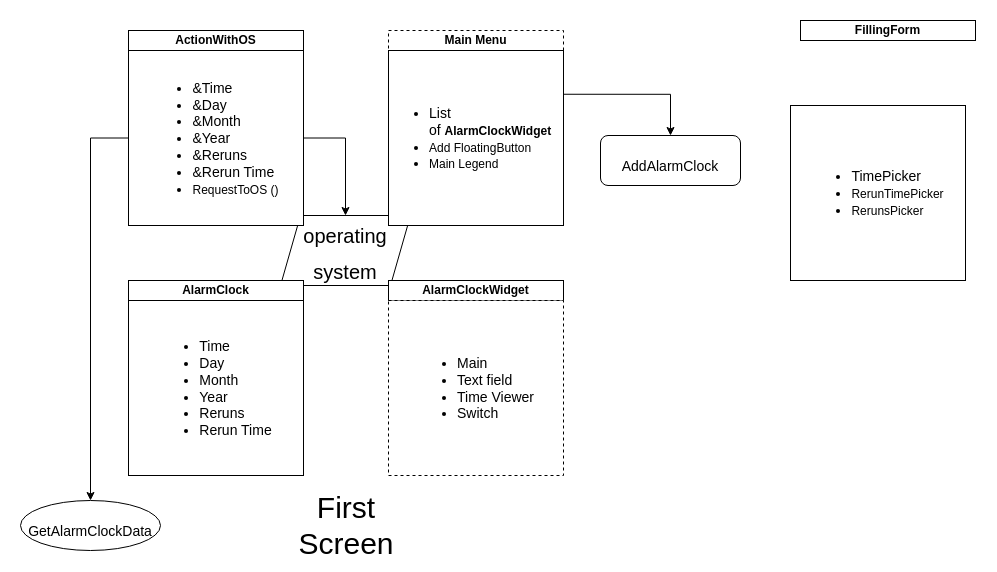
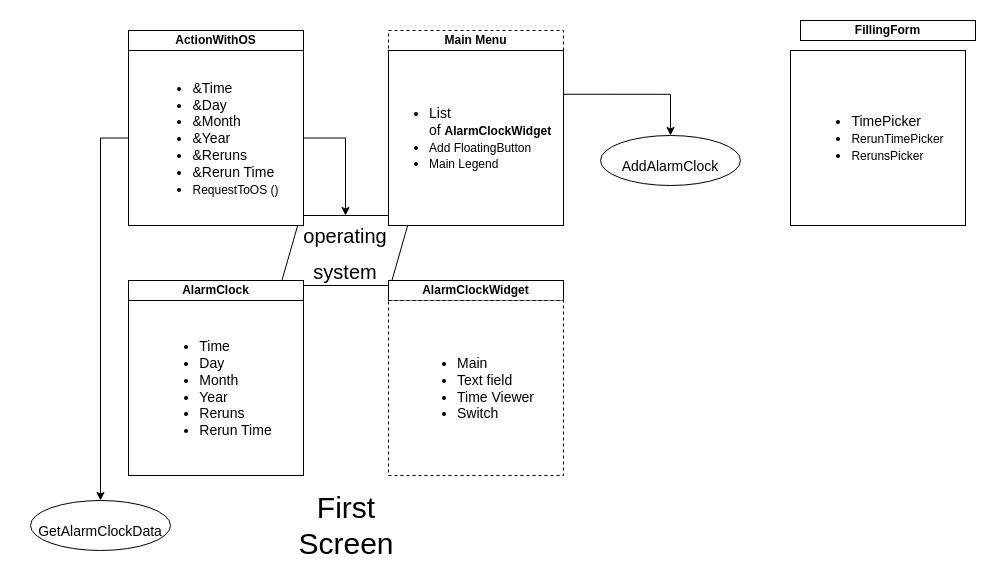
(671, 161) -> (671, 161)
(878, 193) -> (878, 138)
(91, 526) -> (101, 526)
